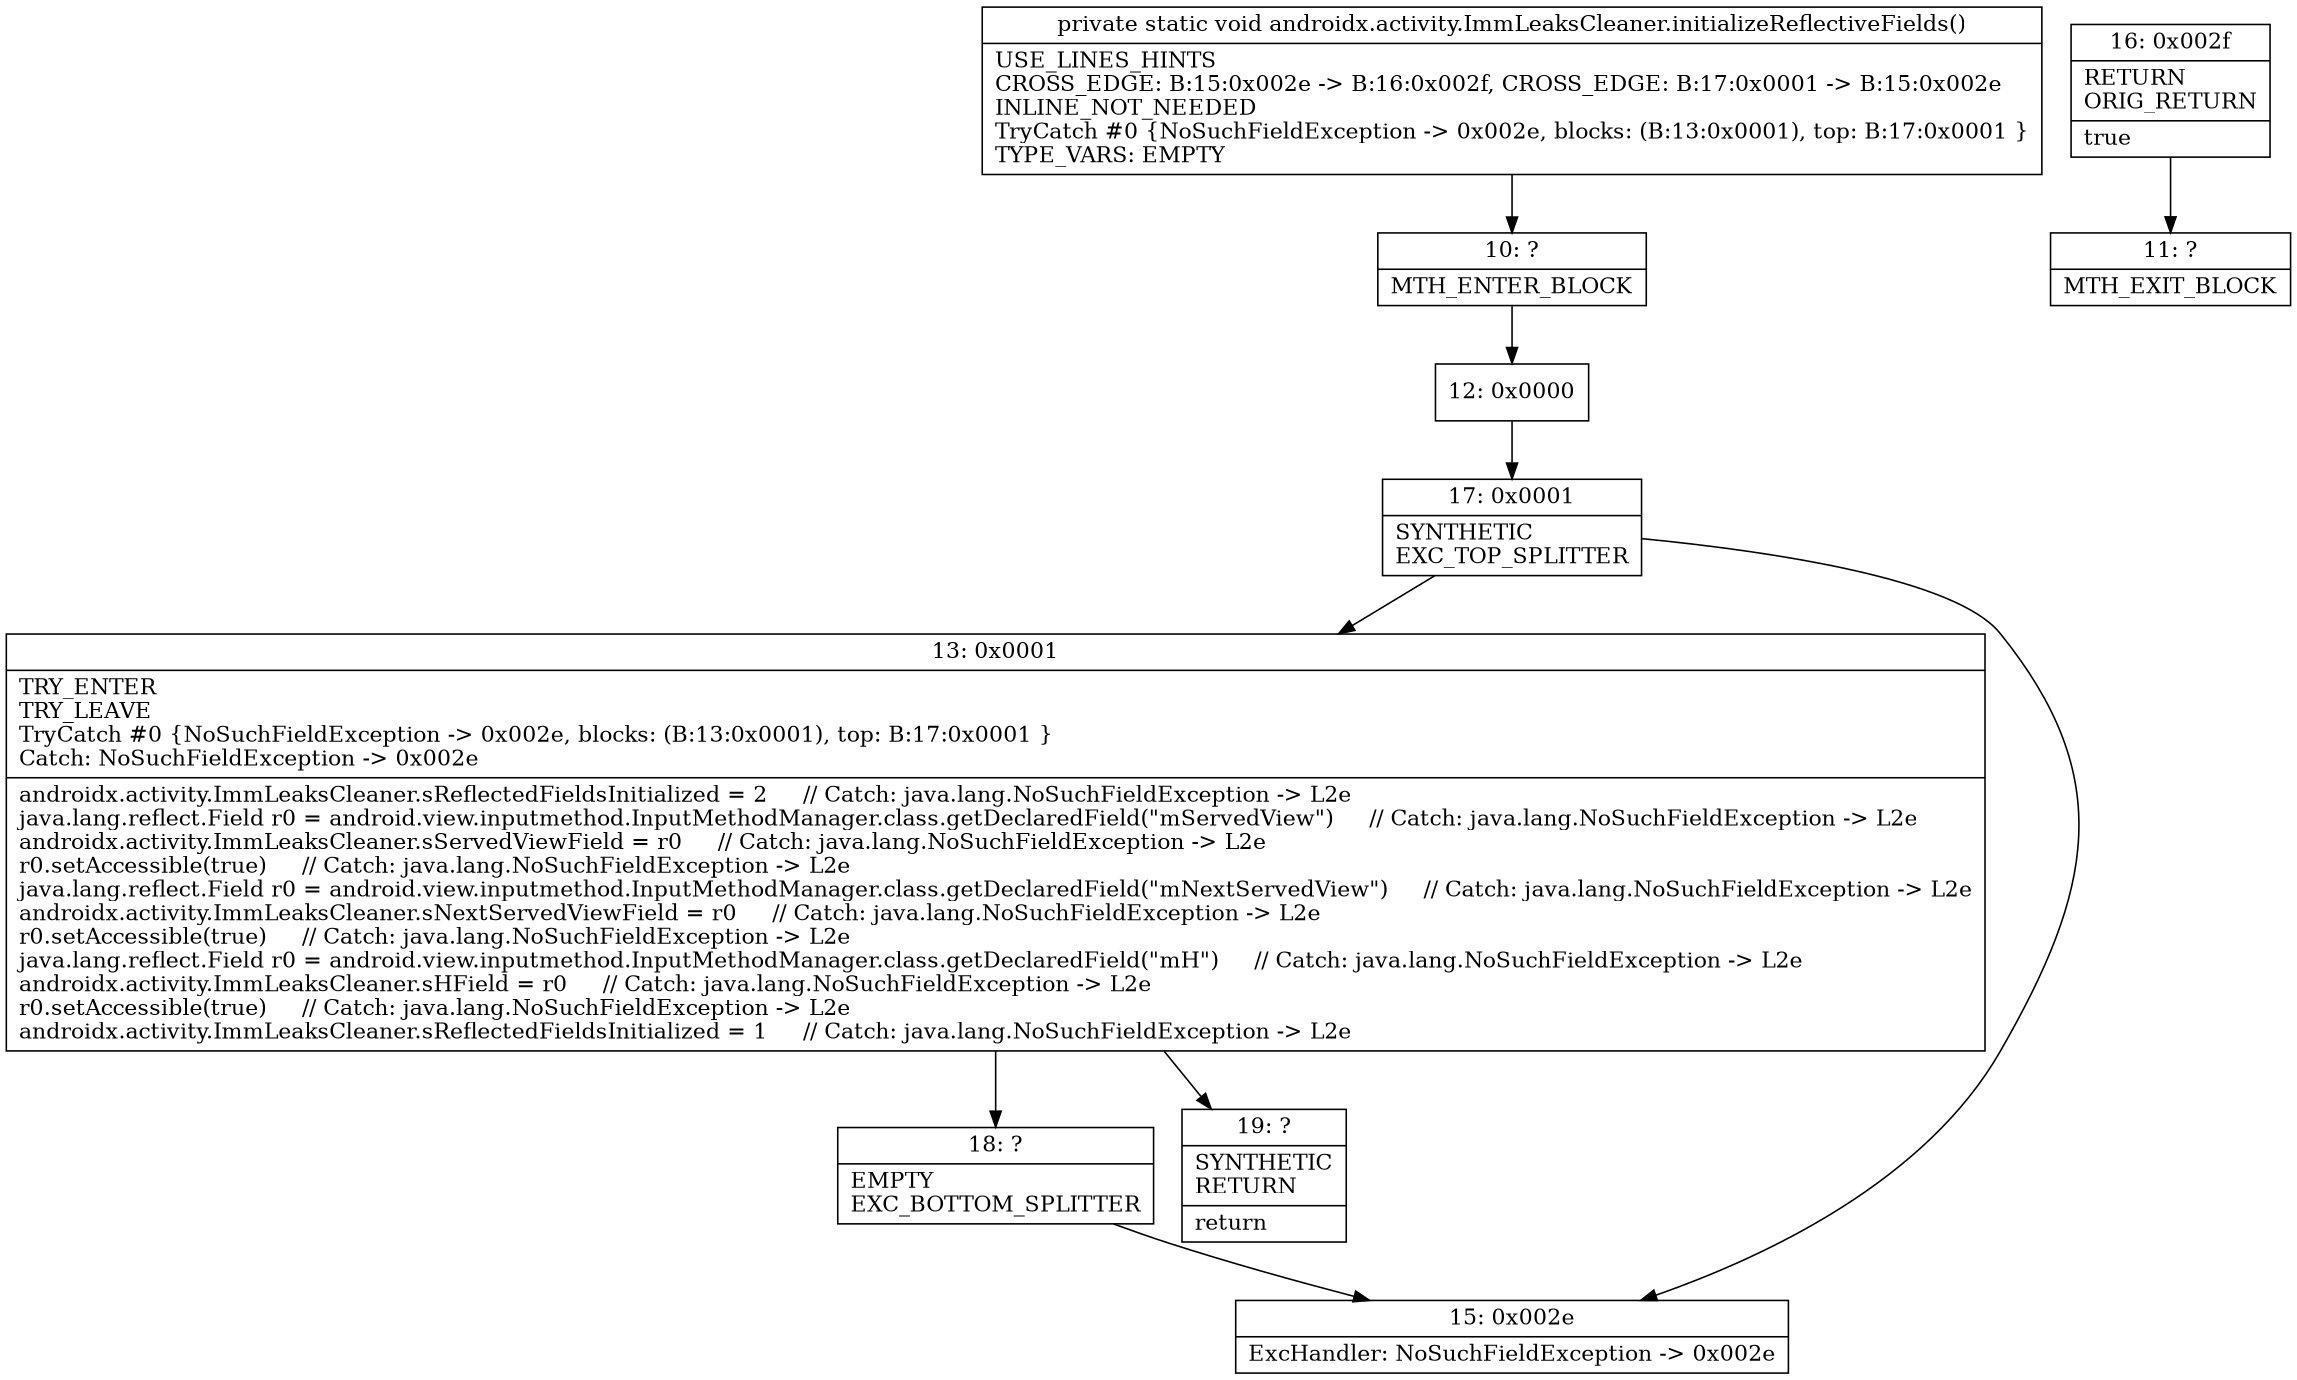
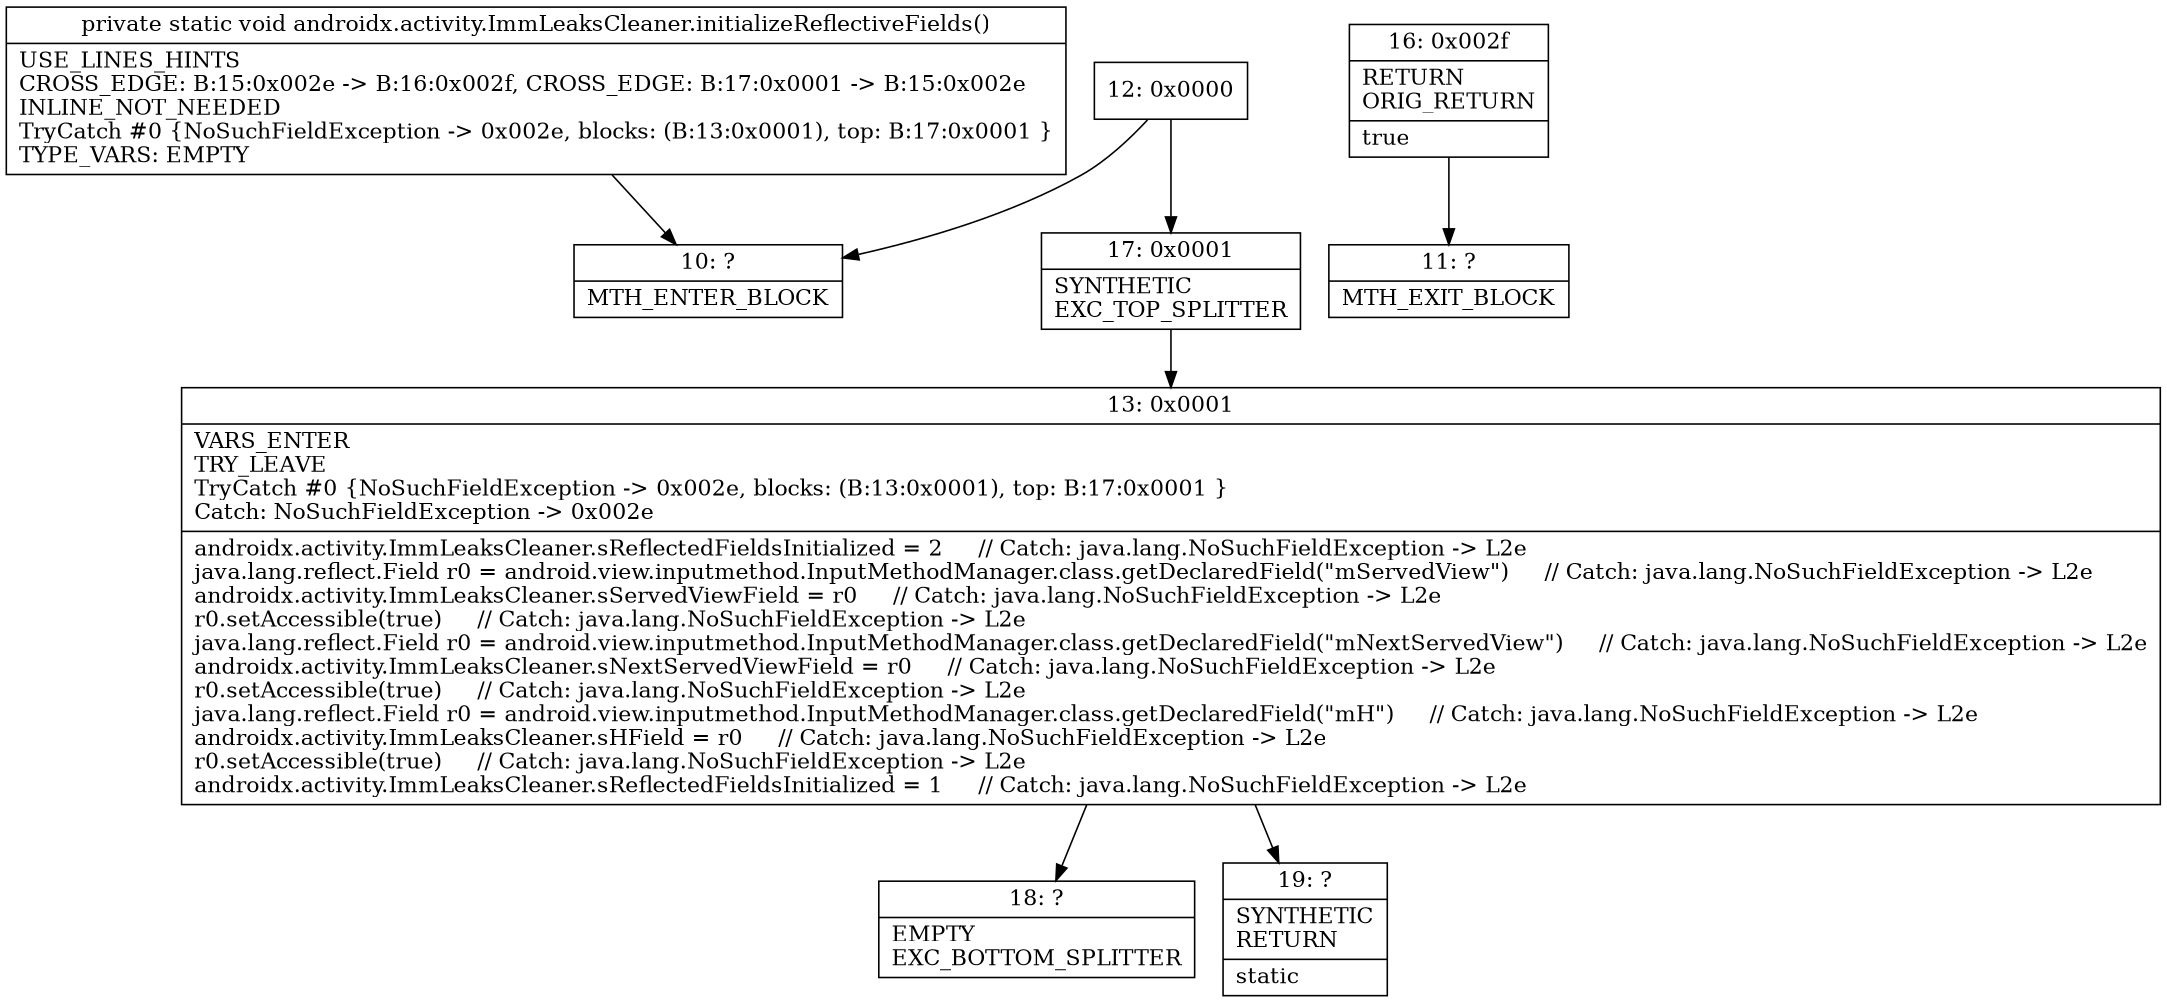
(1512, 327) -> (1013, 207)
(88, 688) -> (272, 441)
(1231, 1223) -> (1267, 977)
(1512, 1337) -> none
